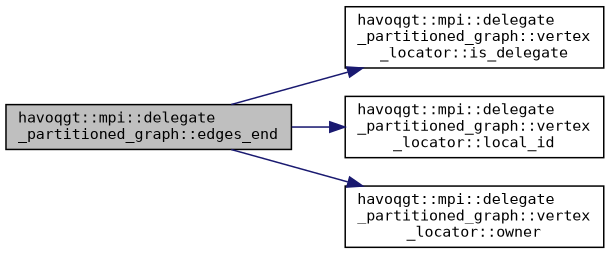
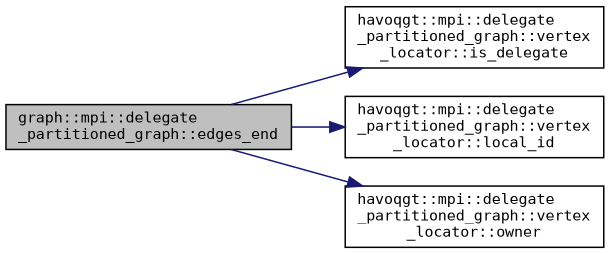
(149, 127) -> (149, 127)
